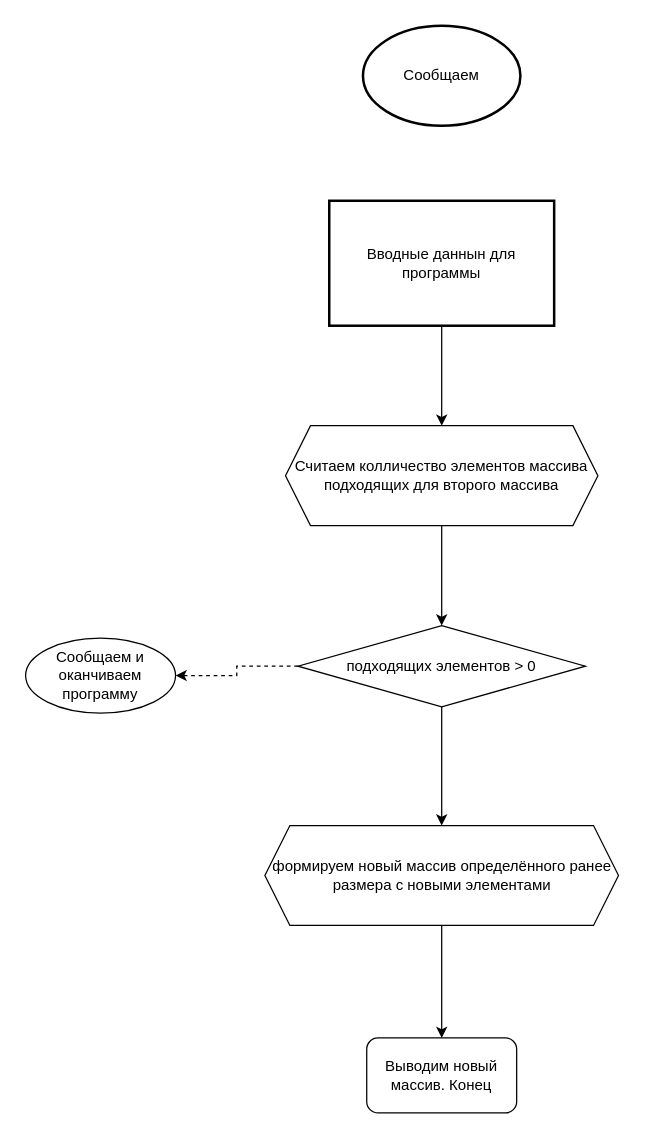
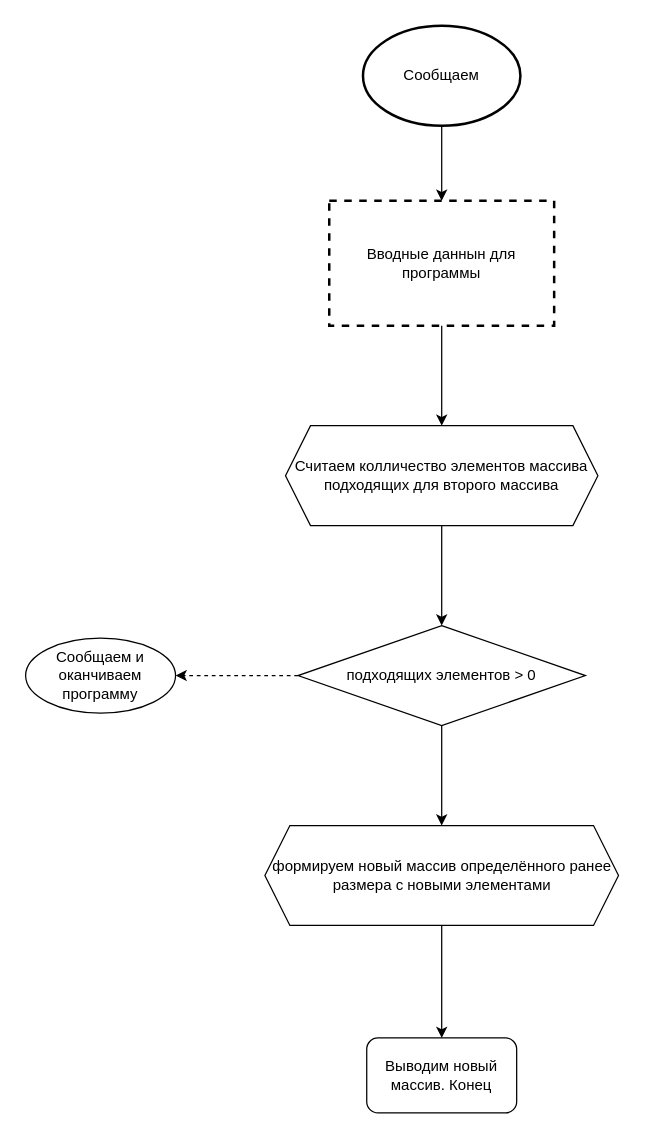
none -> (442, 159)
(442, 263) -> (442, 263)
(442, 666) -> (442, 676)
